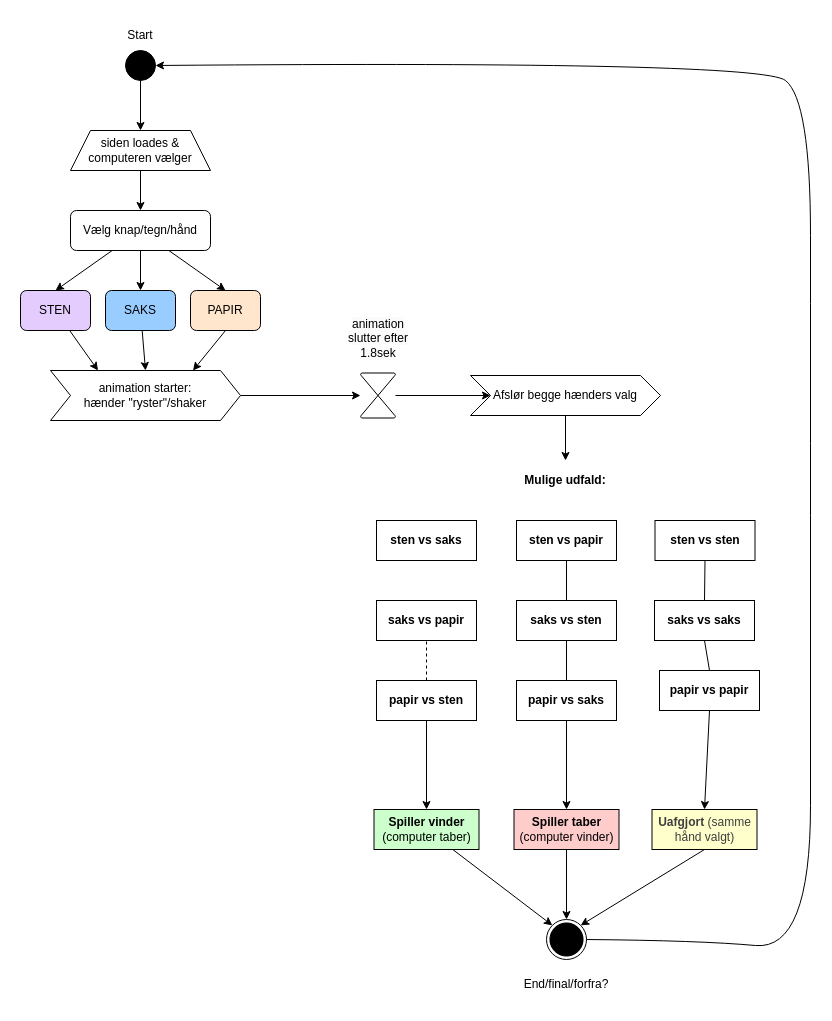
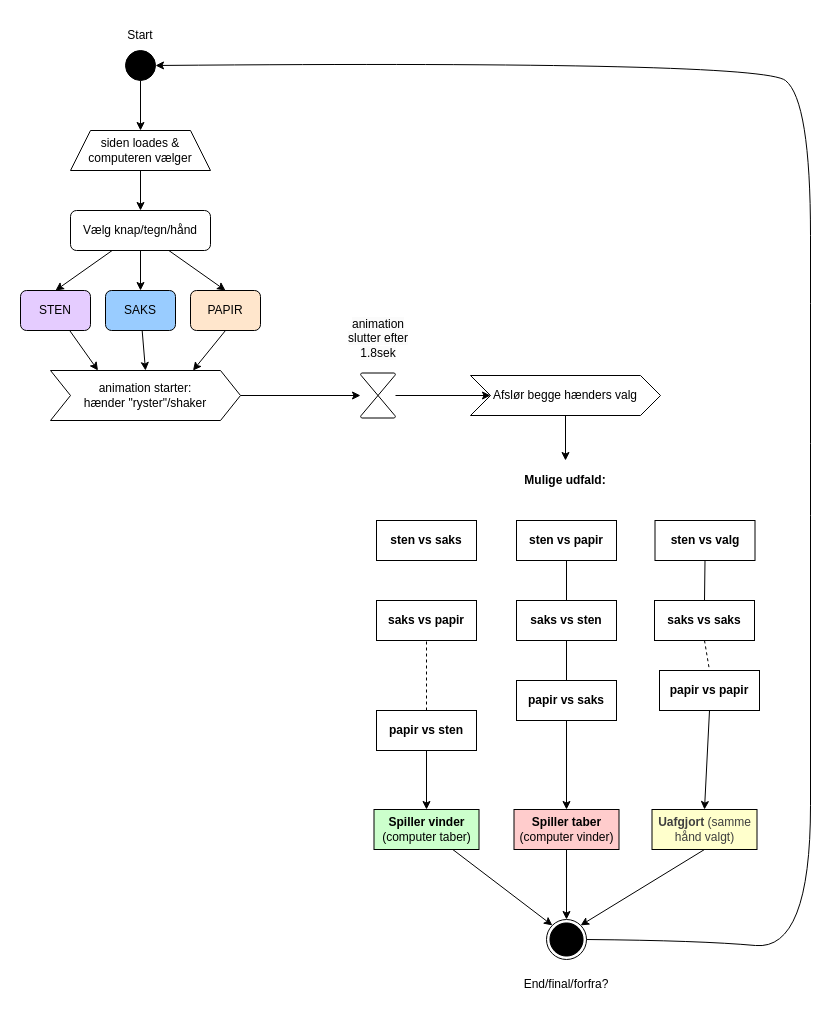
(706, 541) -> (706, 541)
(707, 656) -> (707, 656)
(427, 701) -> (427, 731)
